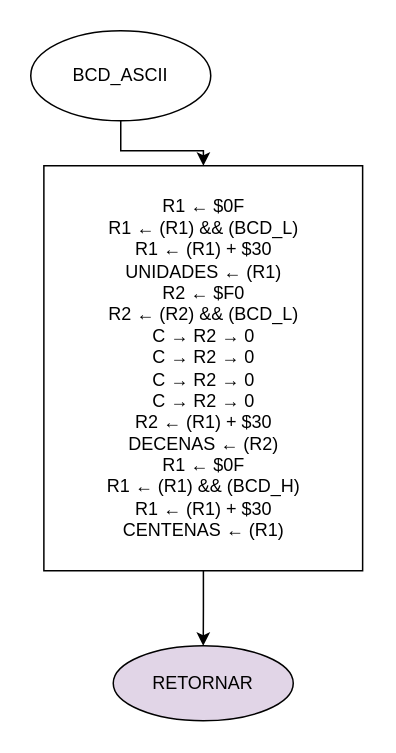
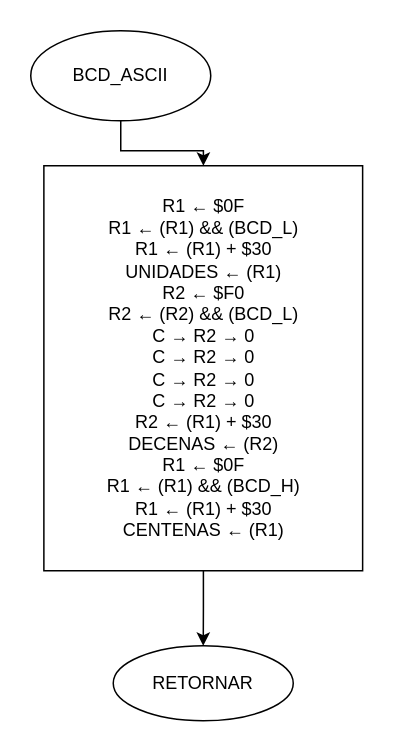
(203, 683) -> (203, 683)
